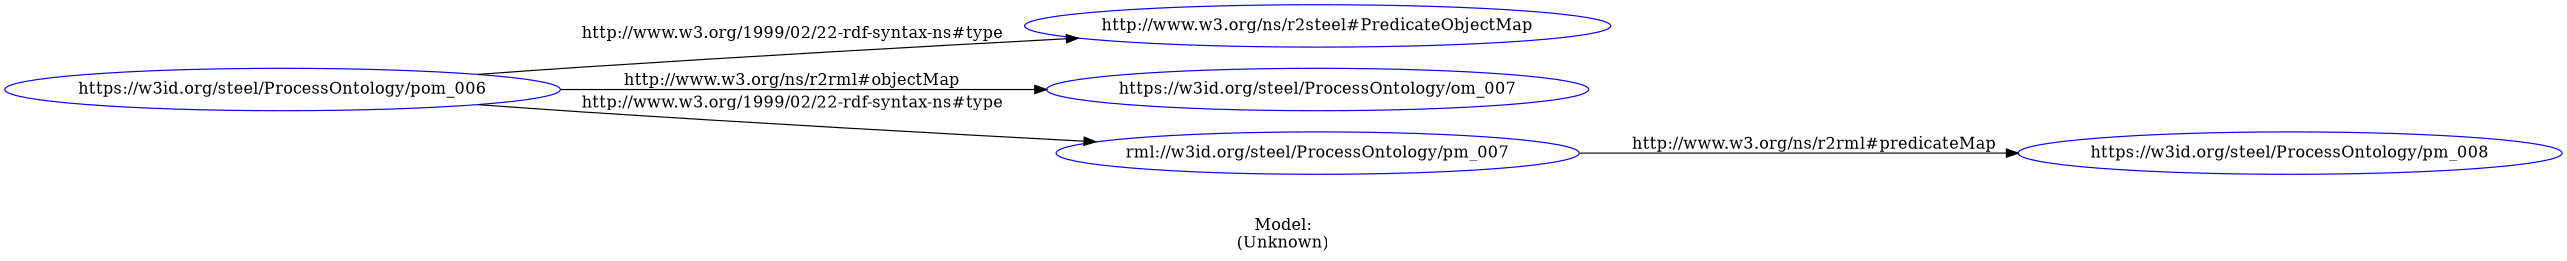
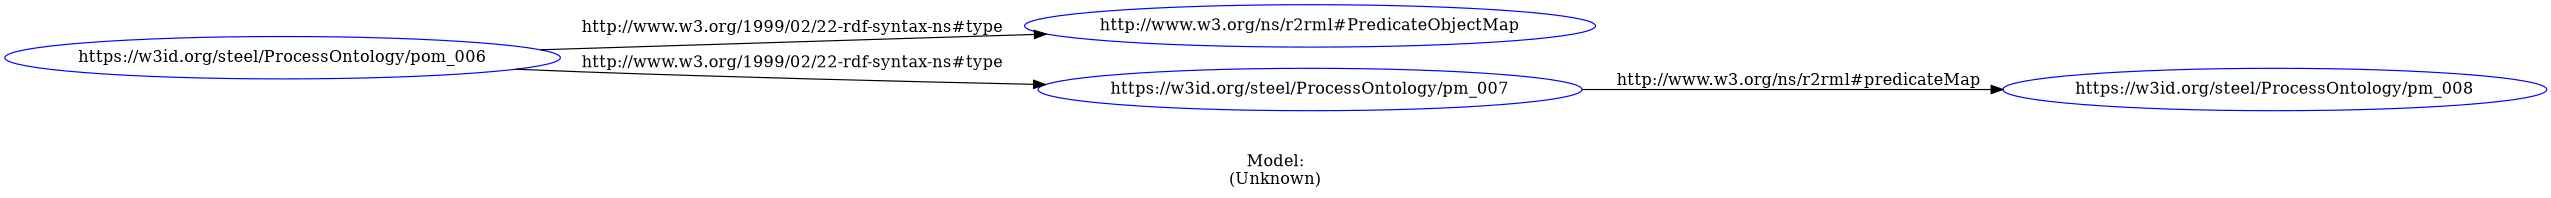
(1318, 26) -> (1310, 26)
(1318, 90) -> none
(1318, 153) -> (1310, 90)
